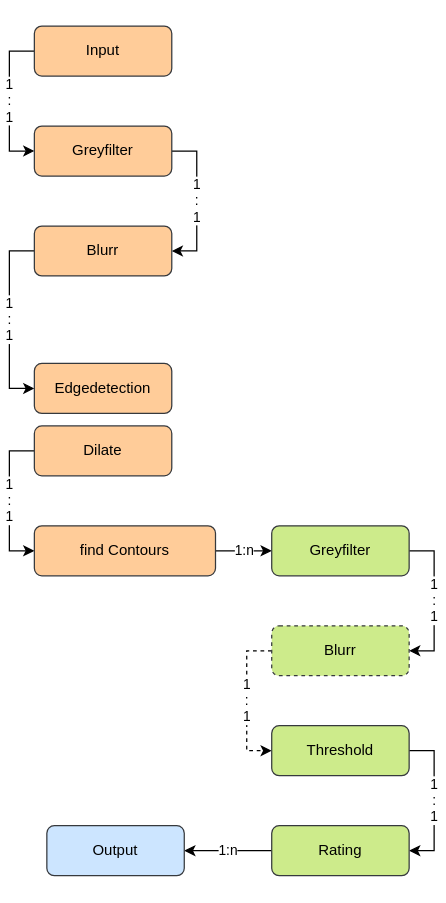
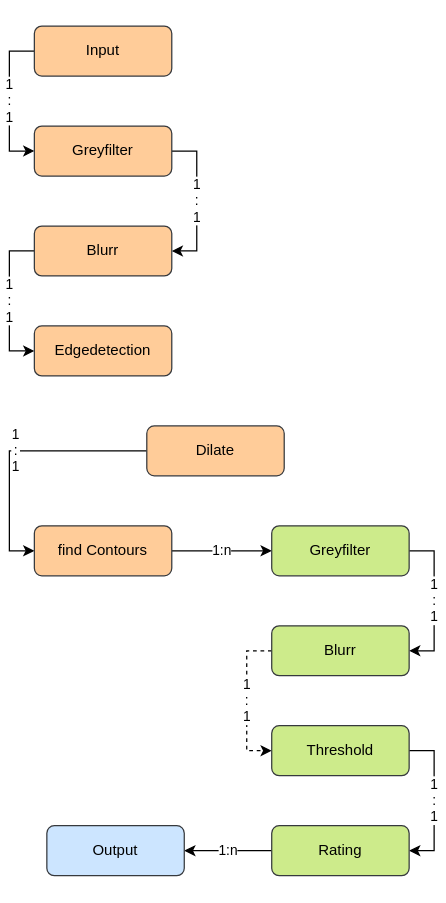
(103, 388) -> (103, 351)
(103, 451) -> (216, 451)
(125, 551) -> (103, 551)
(341, 651) -> (341, 651)
